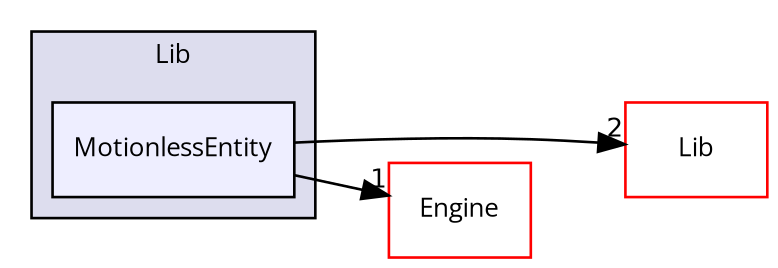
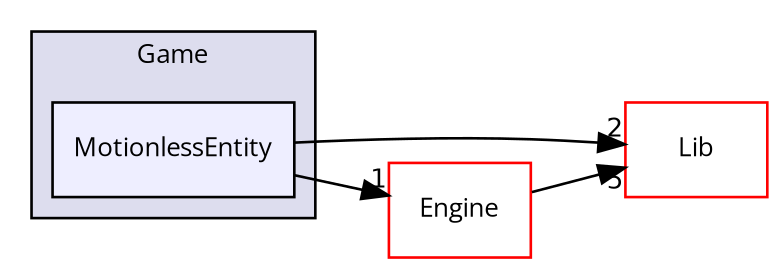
(173, 56) -> (173, 56)
none -> (566, 183)
